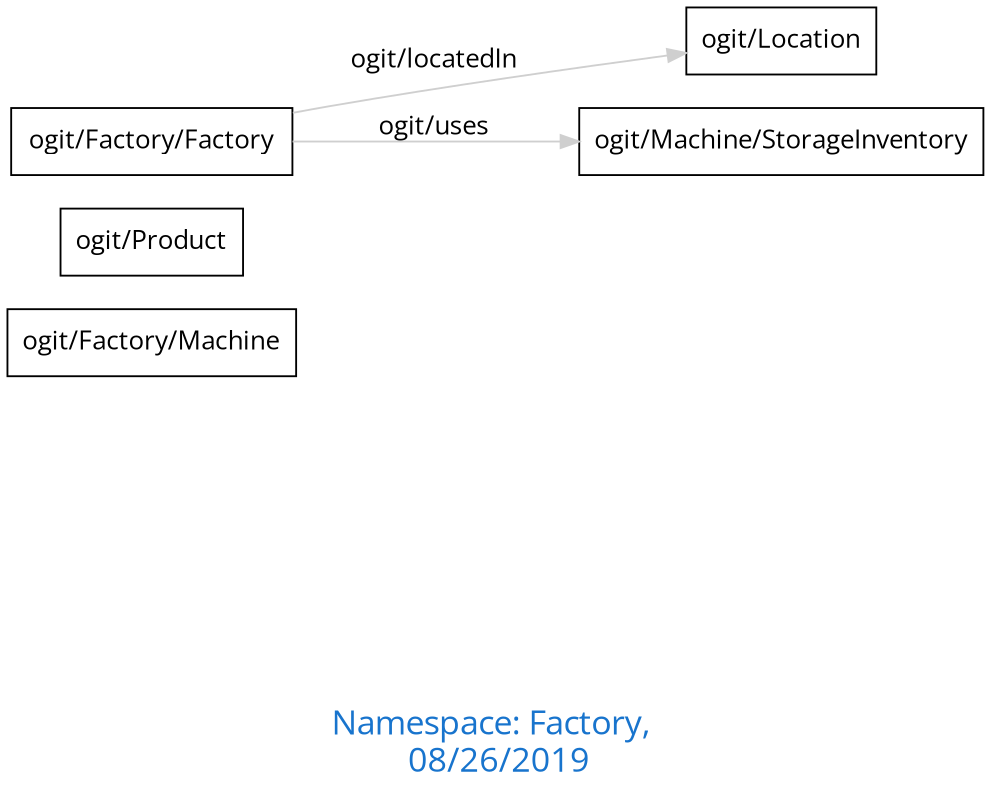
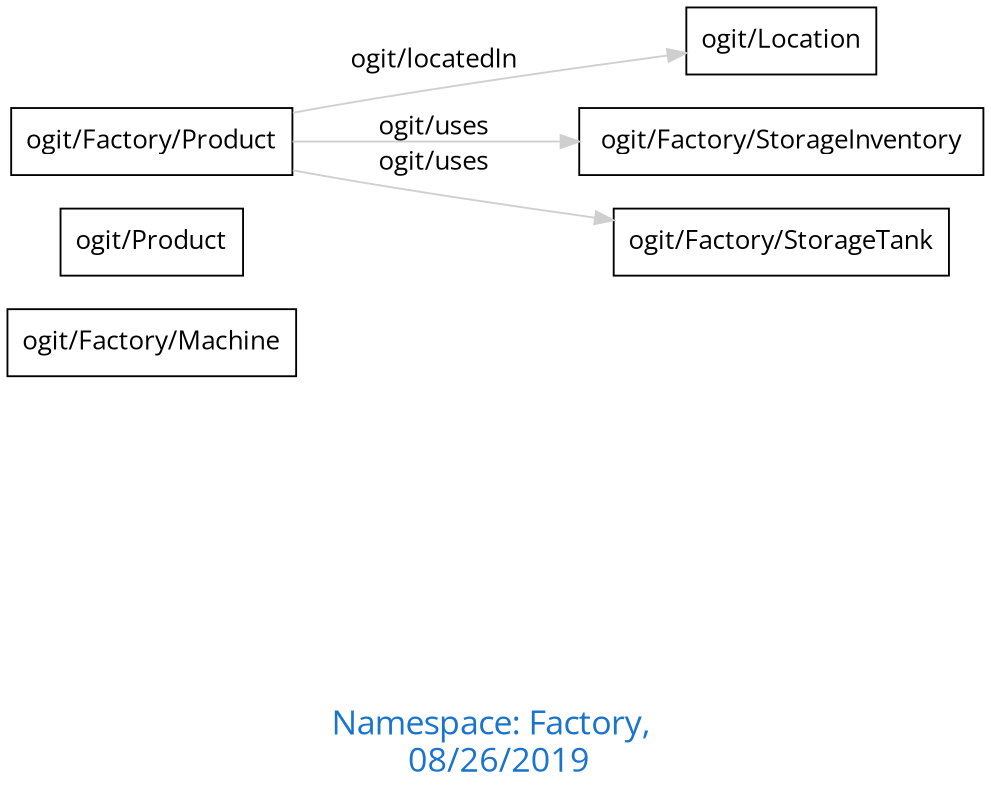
(152, 142) -> (152, 142)
(781, 142) -> (781, 142)
none -> (781, 242)
